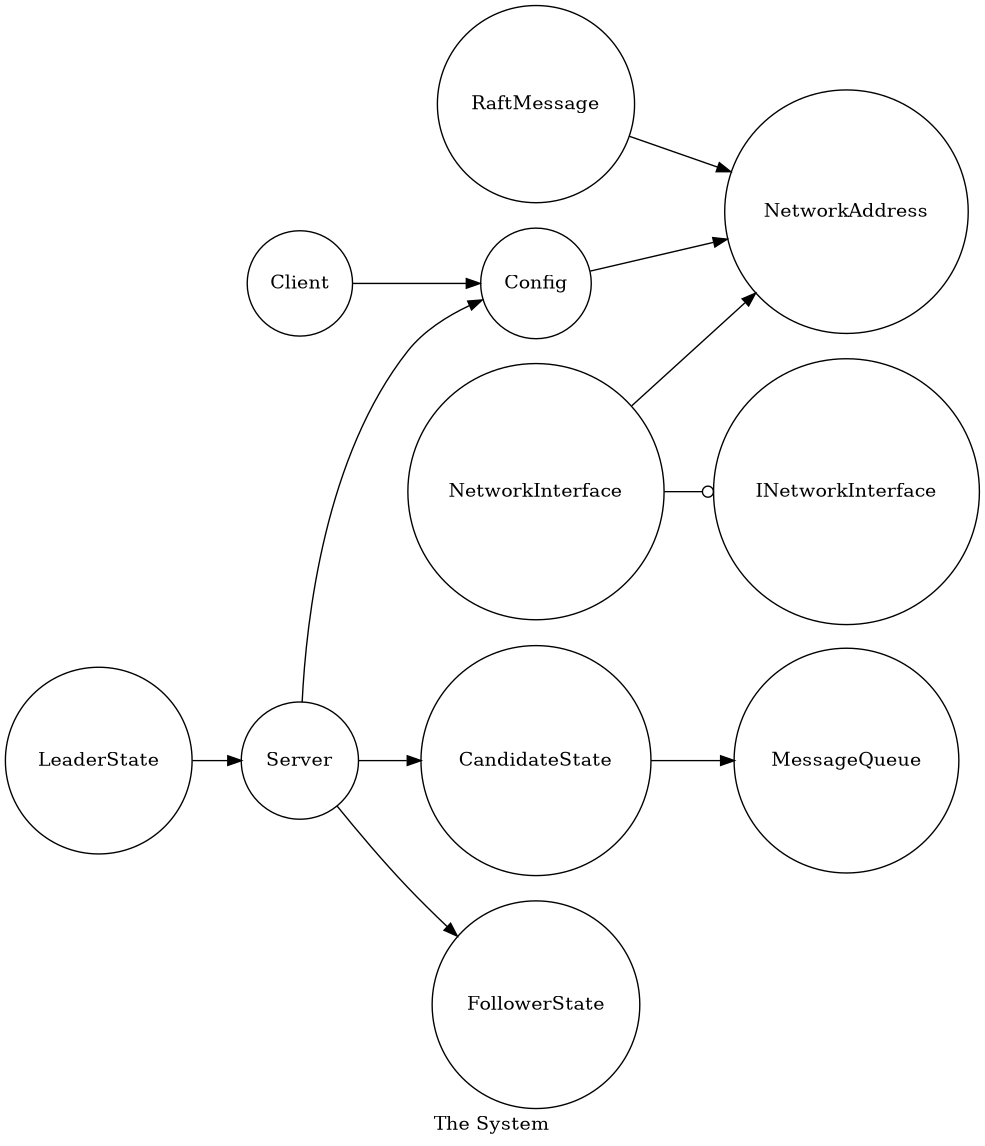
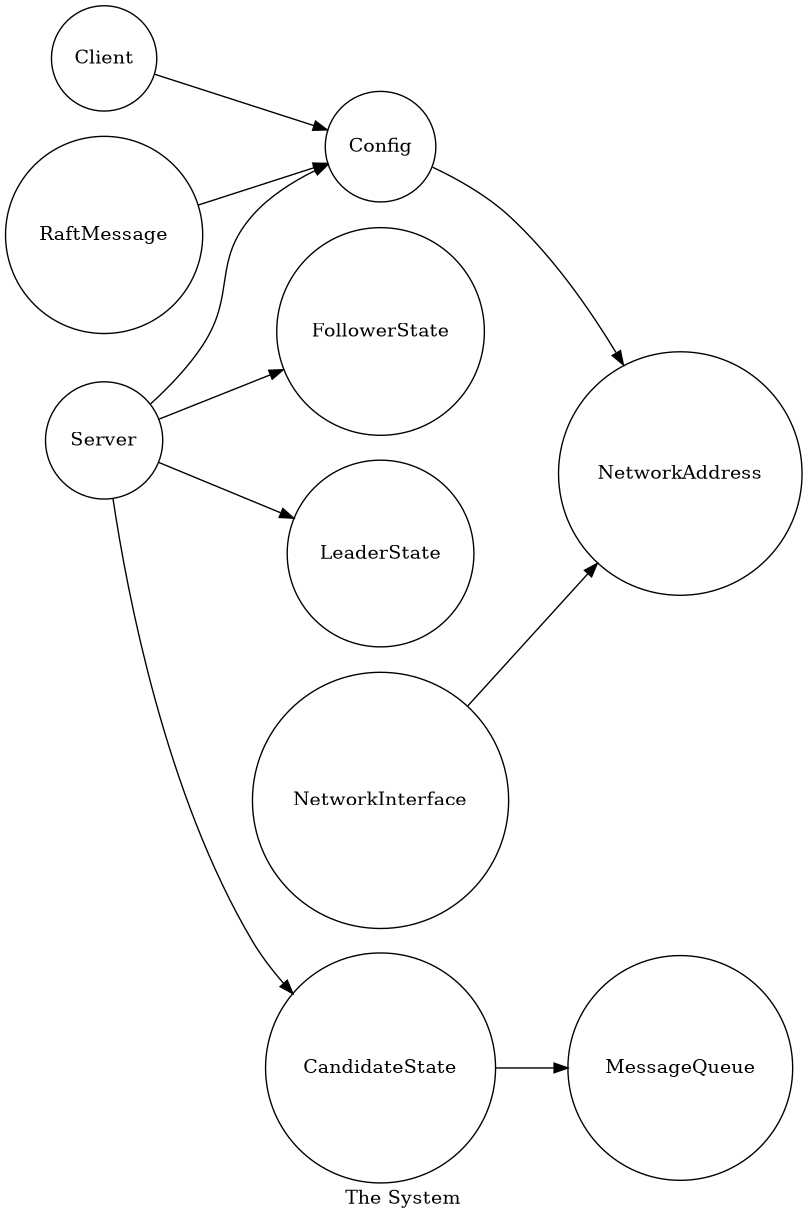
(673, 152) -> (256, 186)
(846, 492) -> none
(210, 761) -> (219, 487)
